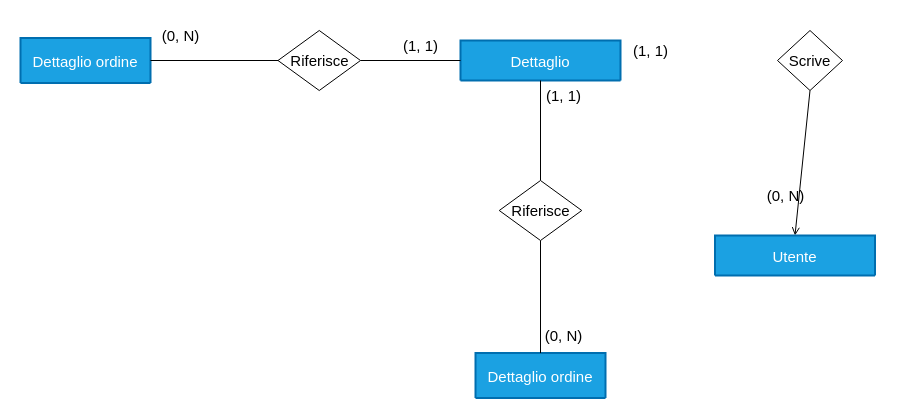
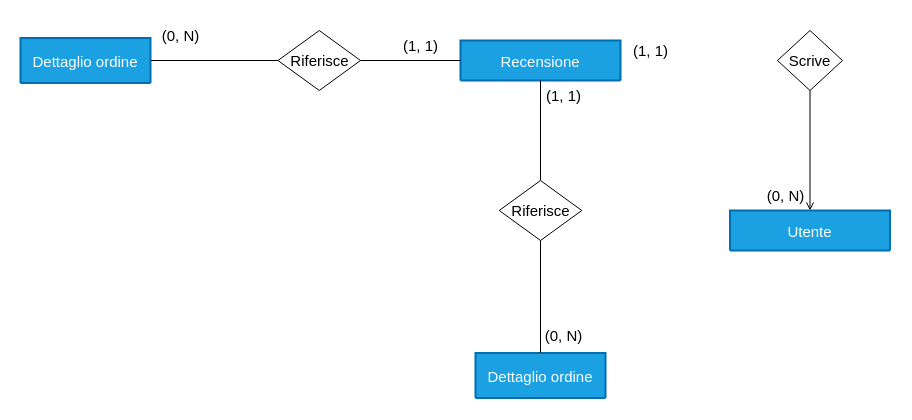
(540, 62) -> (540, 62)
(795, 256) -> (810, 231)
